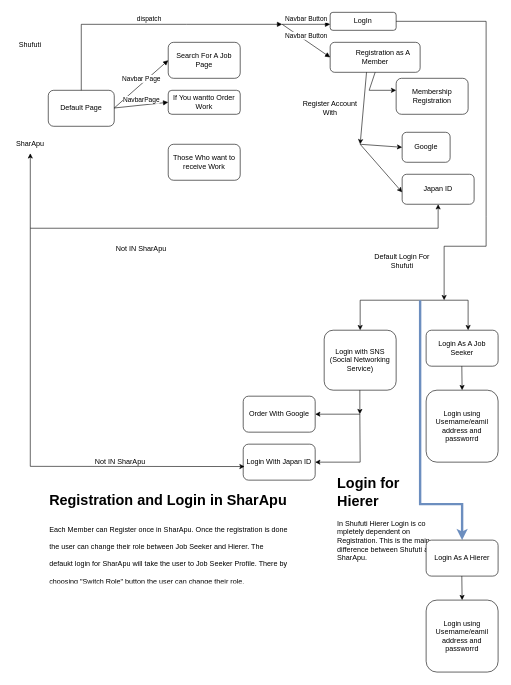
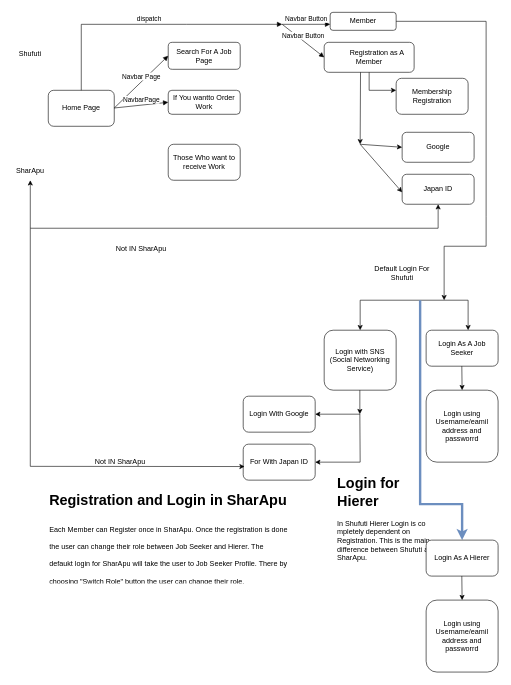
(363, 21) -> (363, 21)
(30, 45) -> (30, 54)
(375, 57) -> (369, 57)
(204, 60) -> (204, 56)
(81, 108) -> (81, 108)
(330, 108) -> none
(30, 144) -> (30, 171)
(426, 147) -> (438, 147)
(402, 261) -> (402, 273)
(279, 414) -> (279, 414)
(279, 462) -> (279, 462)
